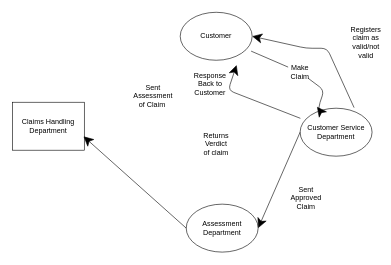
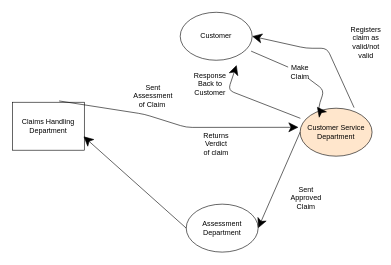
none -> (167, 122)
(336, 132) -> (336, 132)
